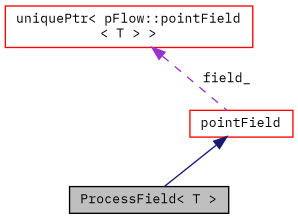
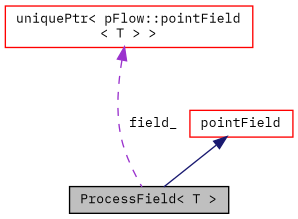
(195, 83) -> (119, 126)
